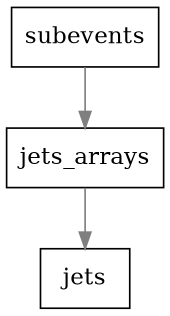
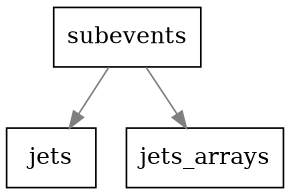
(85, 210) -> (94, 91)
